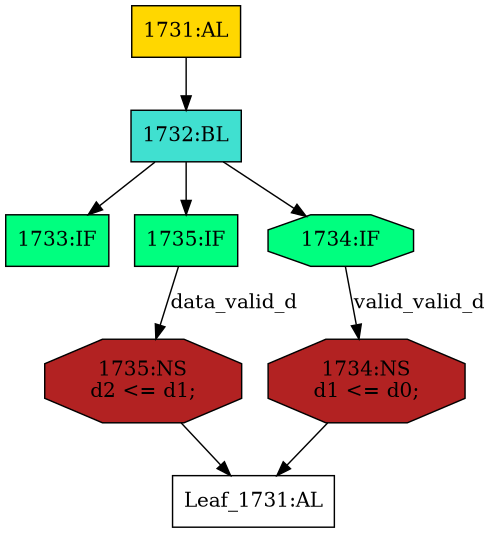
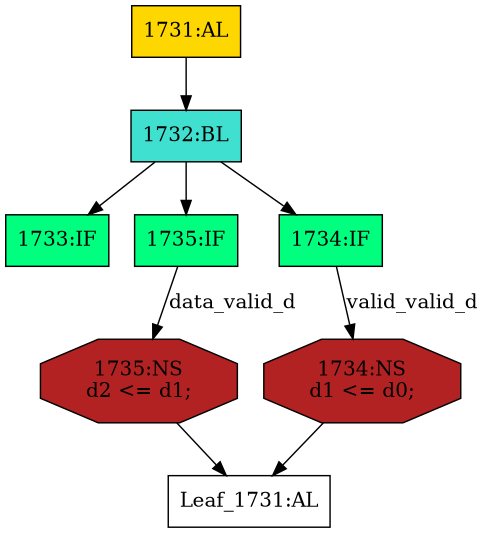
(341, 241) -> (331, 241)
